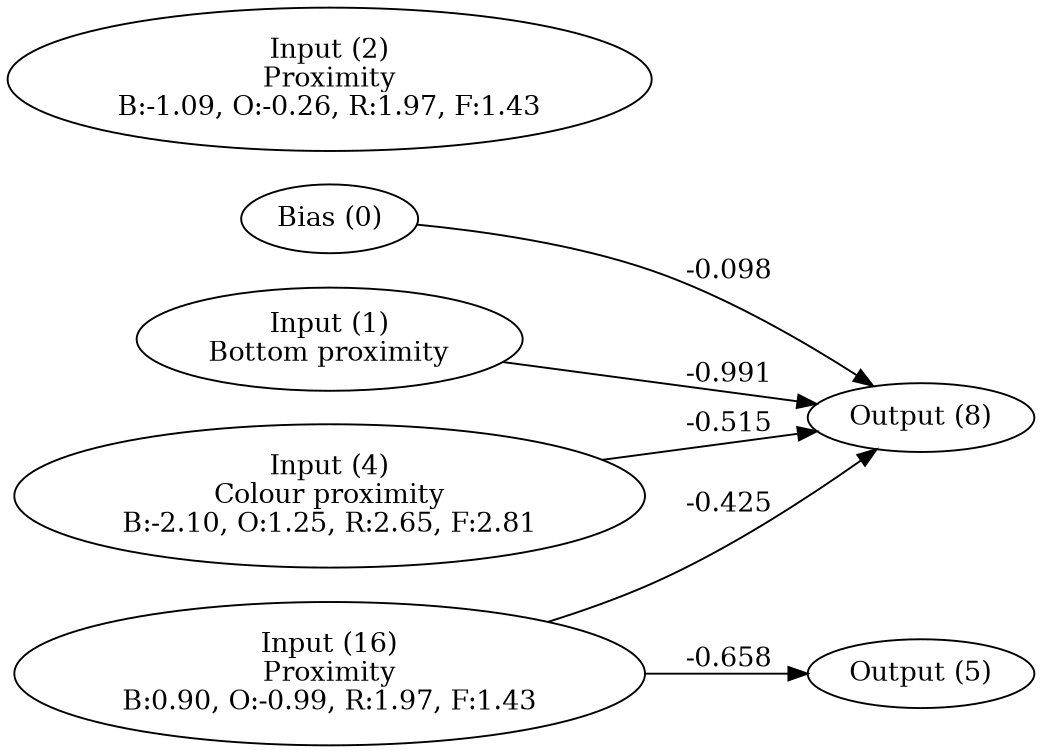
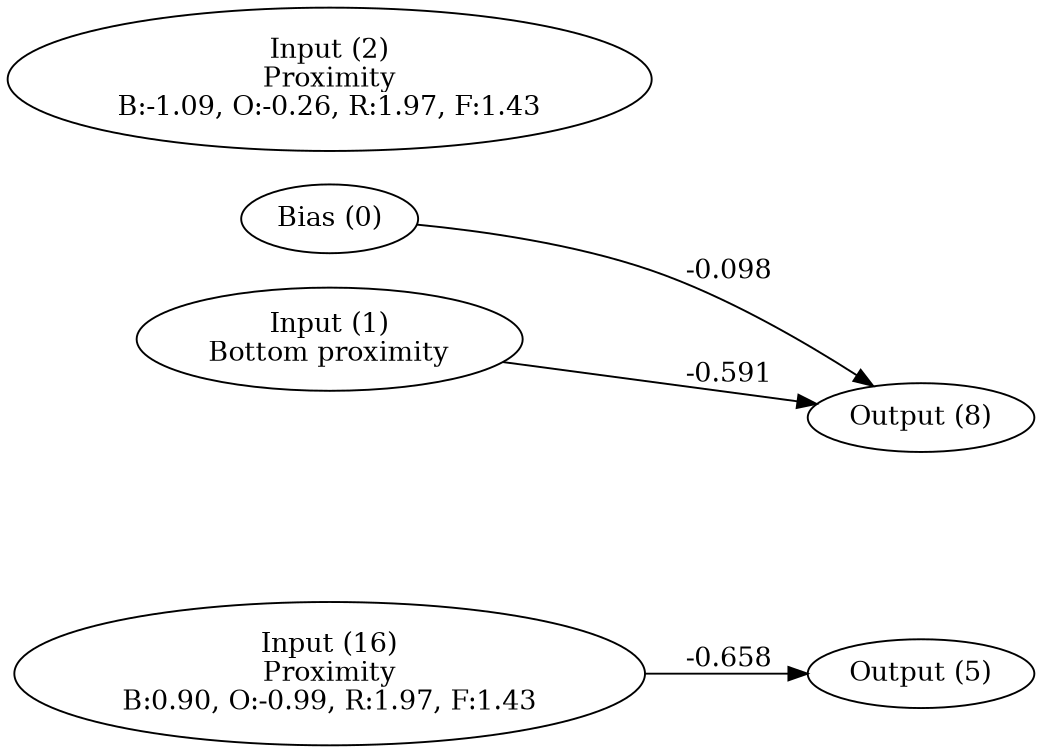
(730, 375) -> (730, 375)
(330, 496) -> none
(711, 554) -> none
